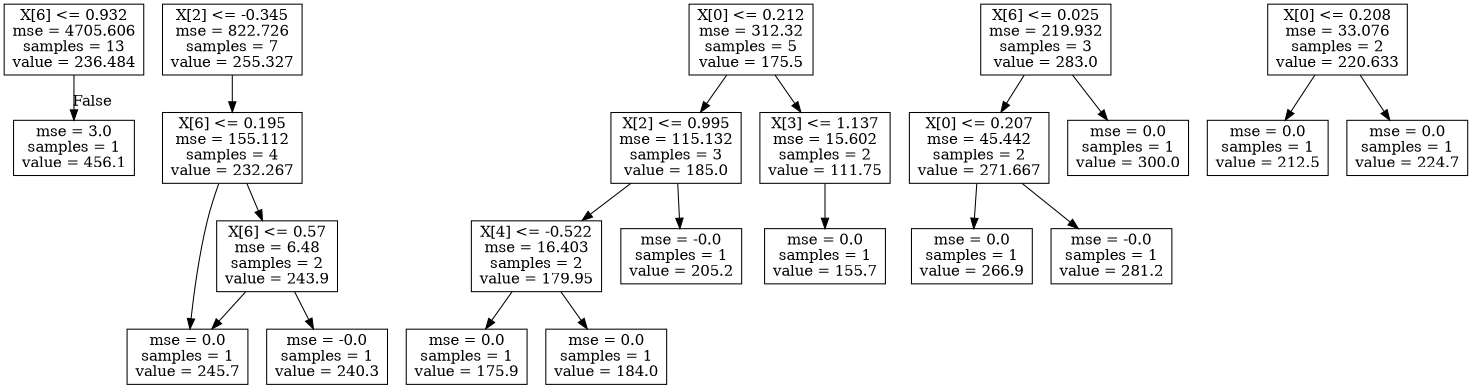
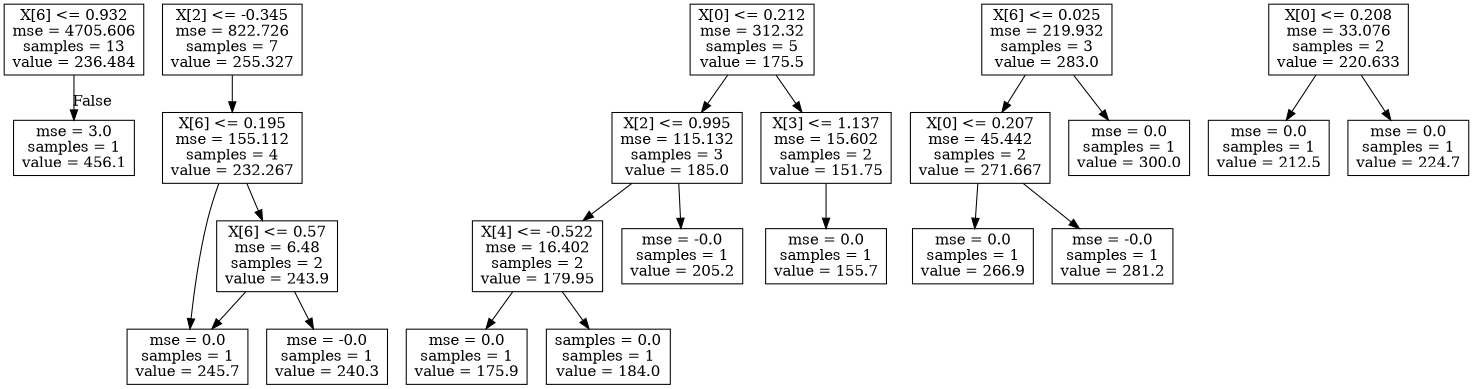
(825, 148) -> (826, 148)
(536, 256) -> (538, 256)
(606, 357) -> (608, 357)
